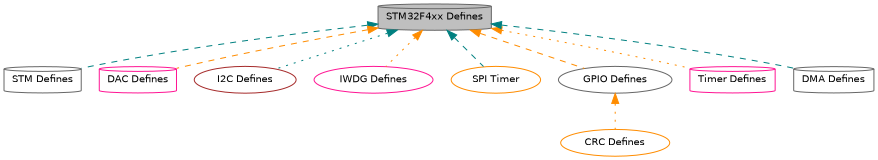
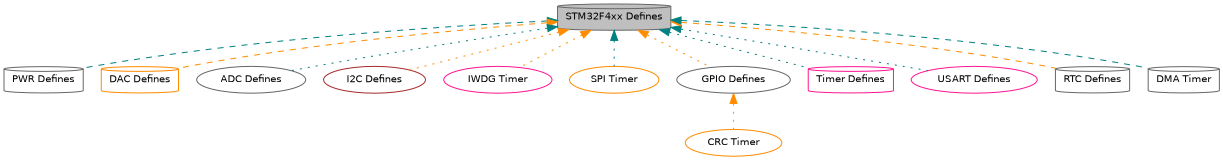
(596, 49) -> (739, 50)
(332, 51) -> (484, 51)
(532, 51) -> (679, 51)
(469, 52) -> (614, 53)
(43, 80) -> (44, 80)
(138, 80) -> (140, 80)
none -> (251, 80)
(374, 80) -> (498, 80)
(834, 80) -> (1184, 80)
none -> (974, 80)
none -> (1093, 80)
(615, 143) -> (734, 143)
